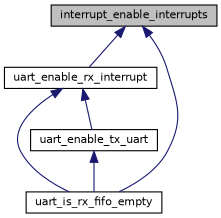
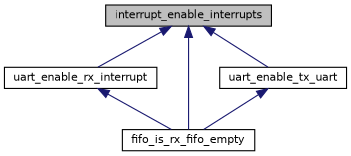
(89, 115) -> (241, 50)
(94, 202) -> (189, 140)
